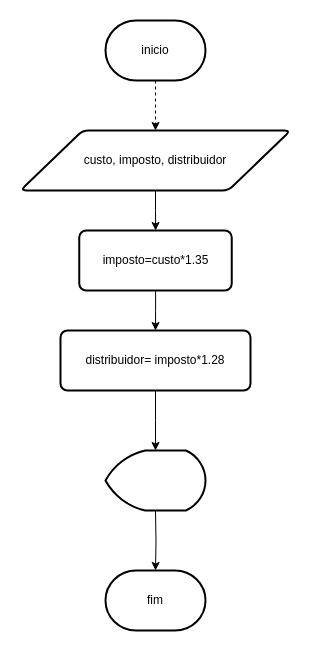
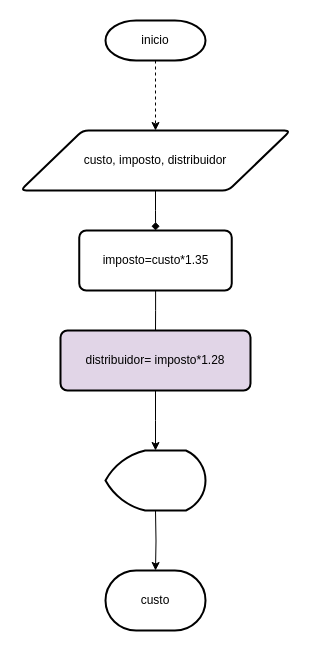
(156, 51) -> (156, 41)
(156, 222) -> (156, 221)
(156, 322) -> (156, 324)
(156, 361) -> (156, 361)
(156, 601) -> (156, 601)
